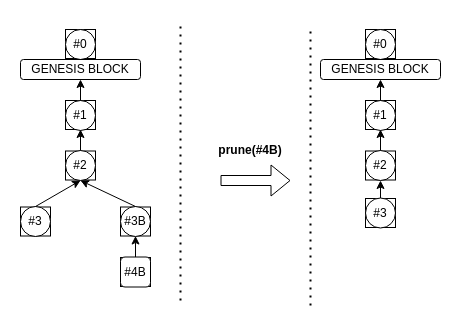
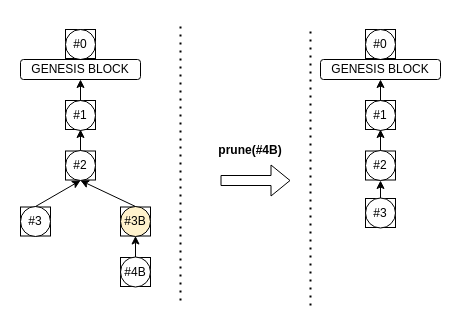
(136, 222) -> (136, 222)
(136, 272) -> (136, 272)
